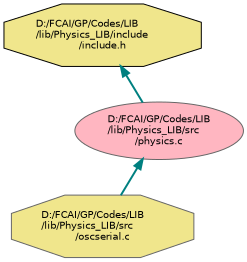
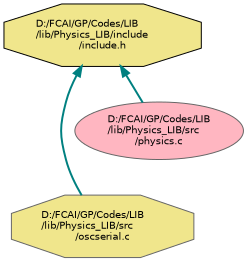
(129, 181) -> (61, 136)
